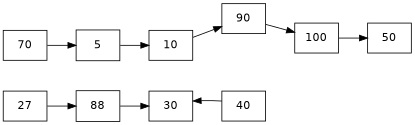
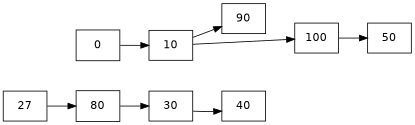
(276, 27) -> (240, 42)
(25, 45) -> none
(98, 45) -> (98, 45)
(212, 101) -> (203, 112)
(98, 106) -> (98, 106)
